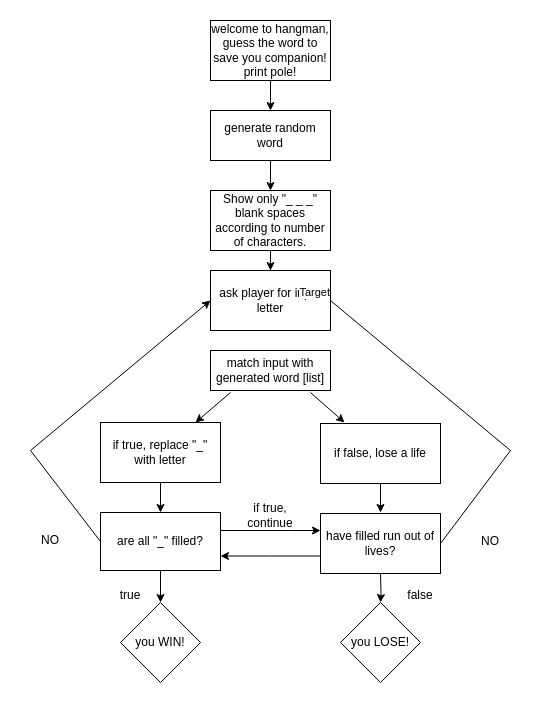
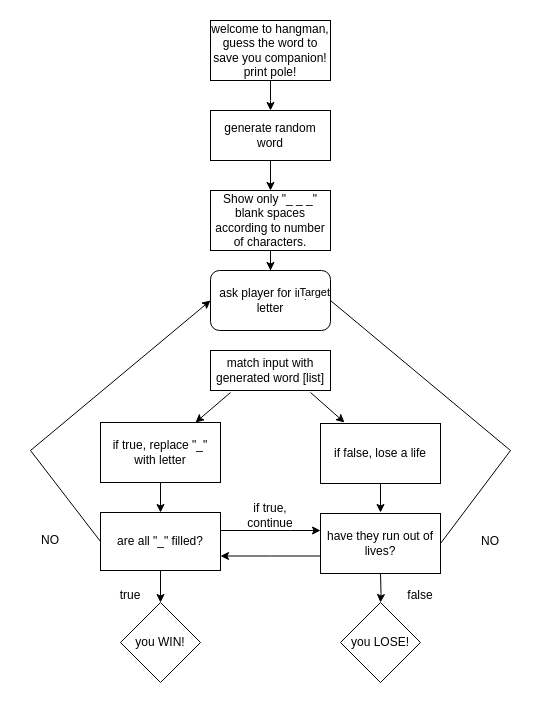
(271, 301) -> (271, 301)
(381, 544) -> (381, 544)
